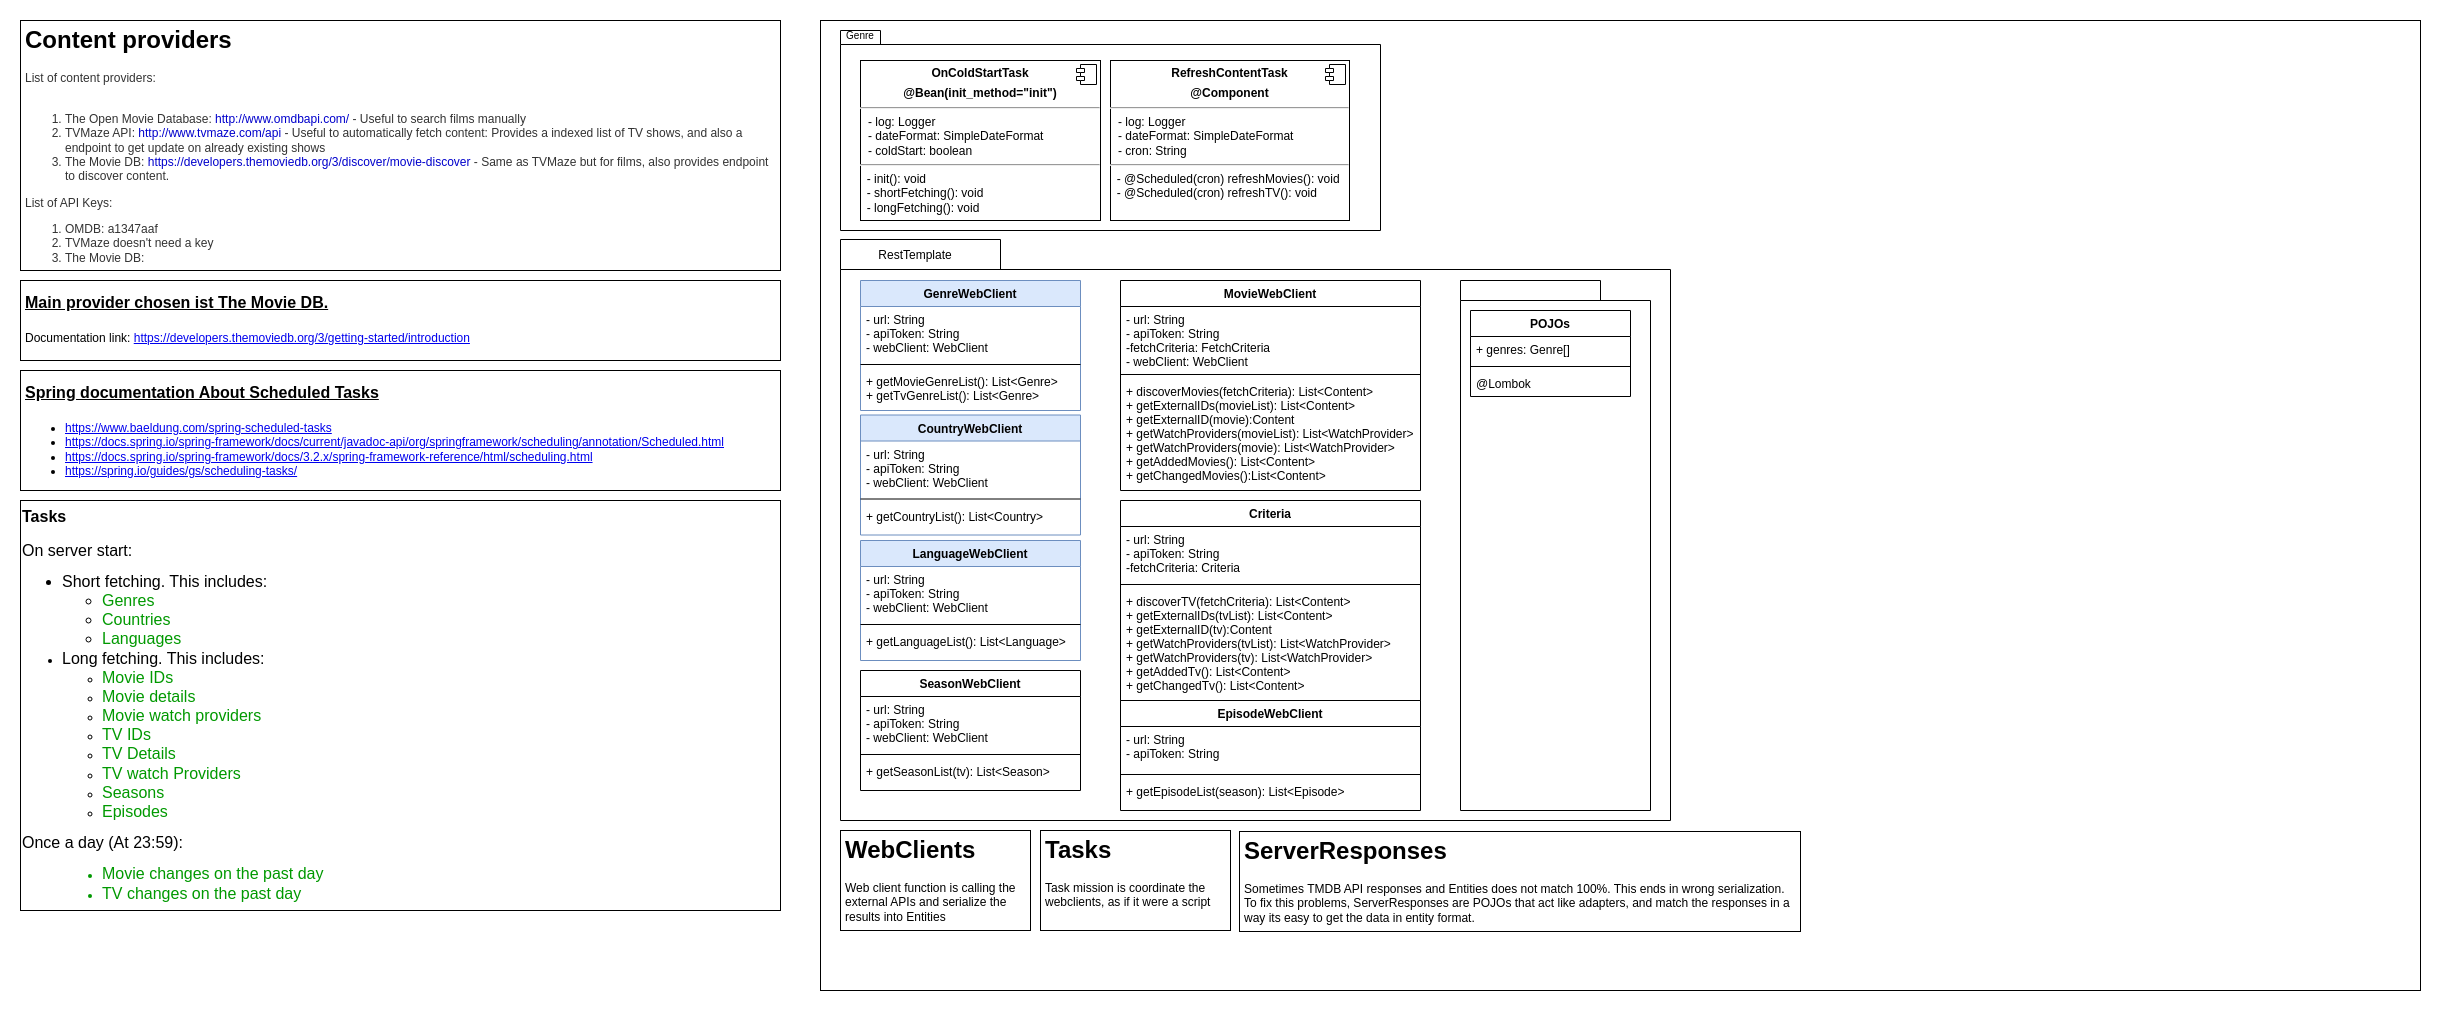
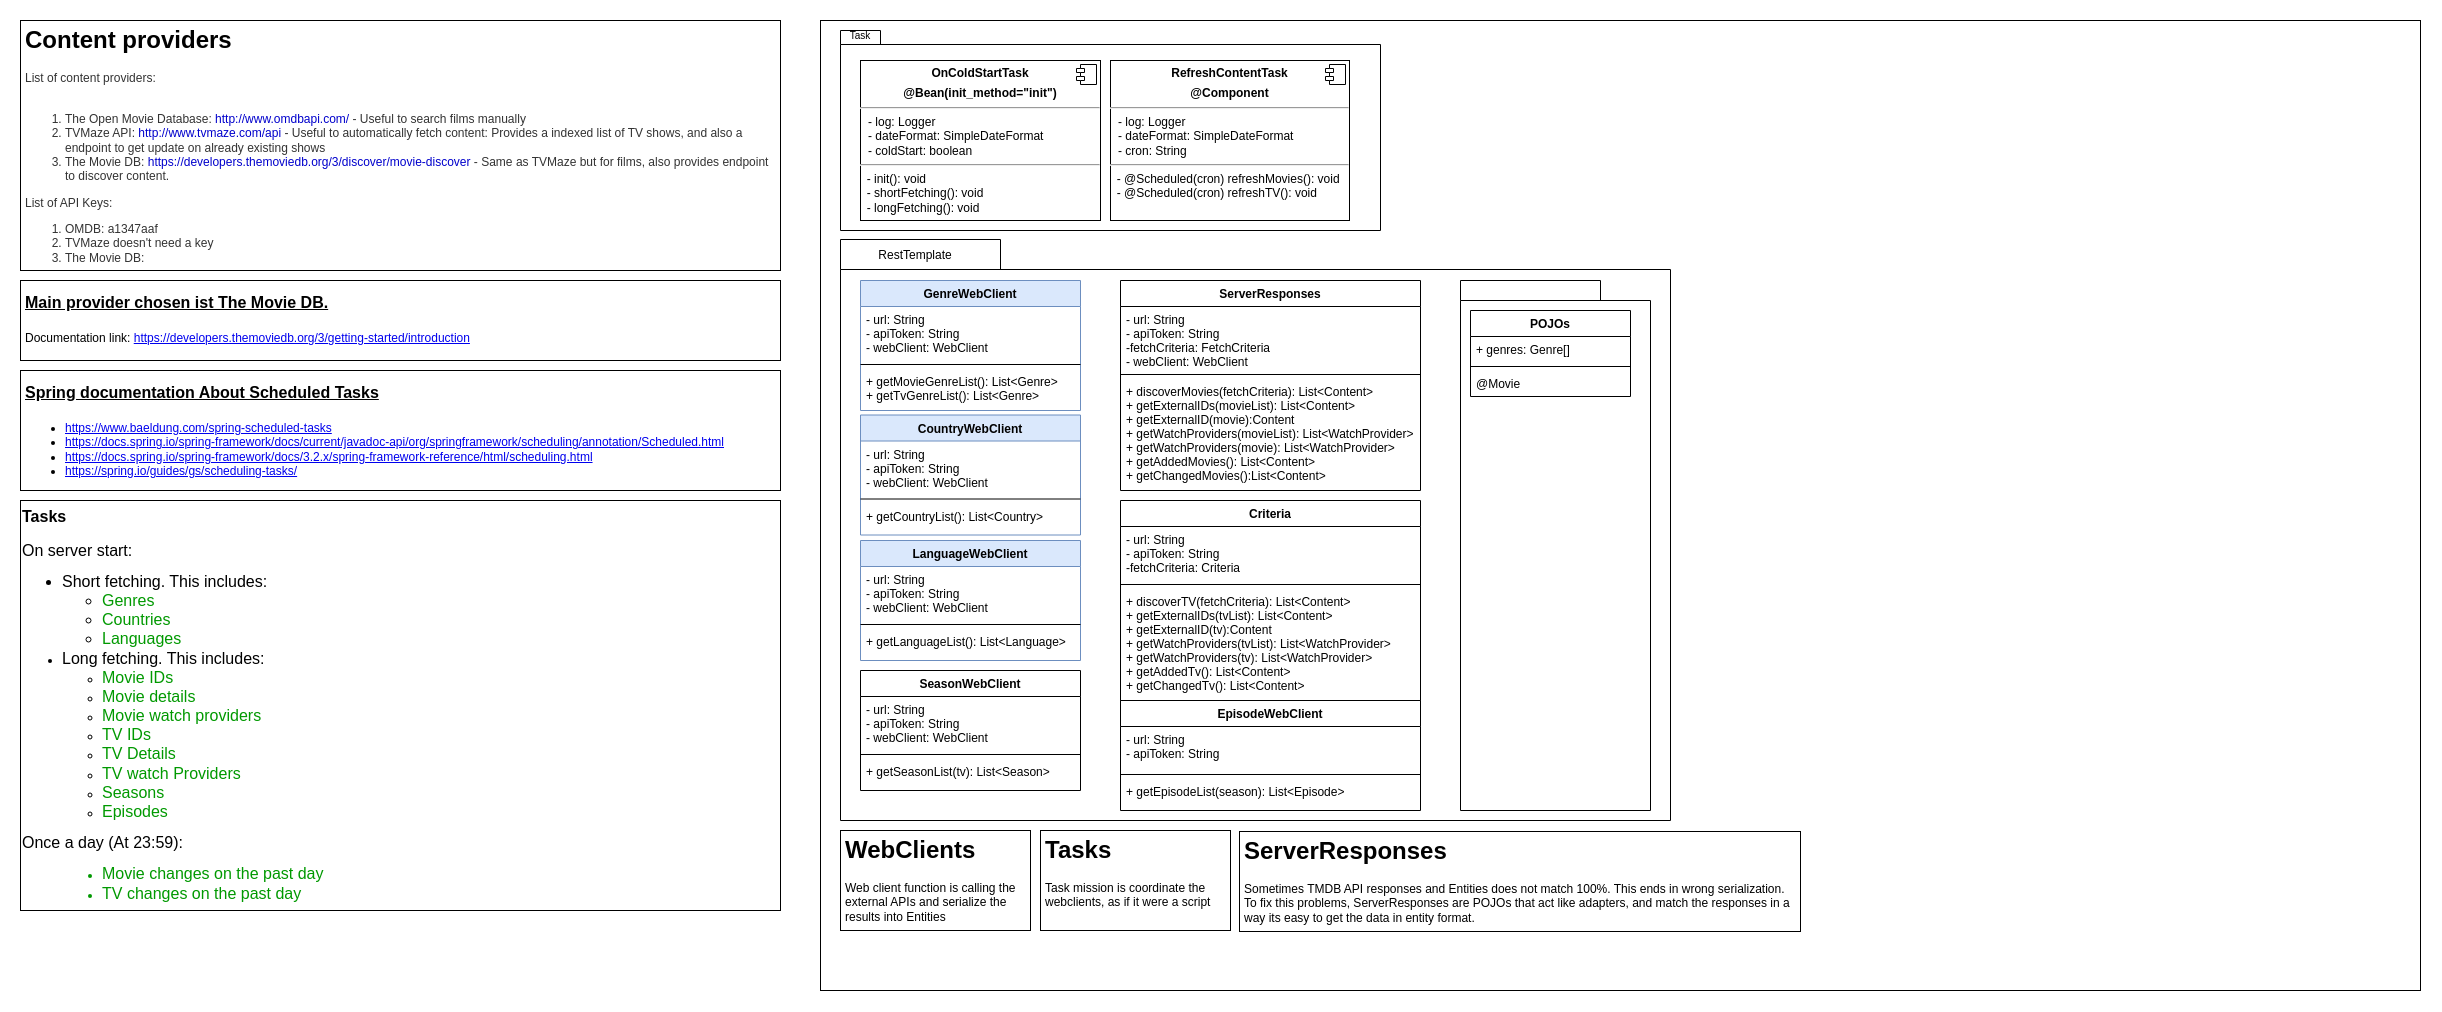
(861, 36) -> (861, 36)
(1270, 294) -> (1270, 294)
(1500, 384) -> (1495, 384)
